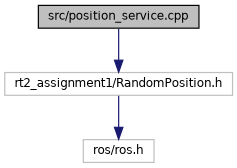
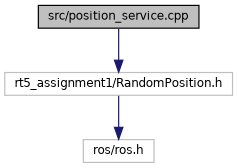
(119, 84) -> (119, 84)
